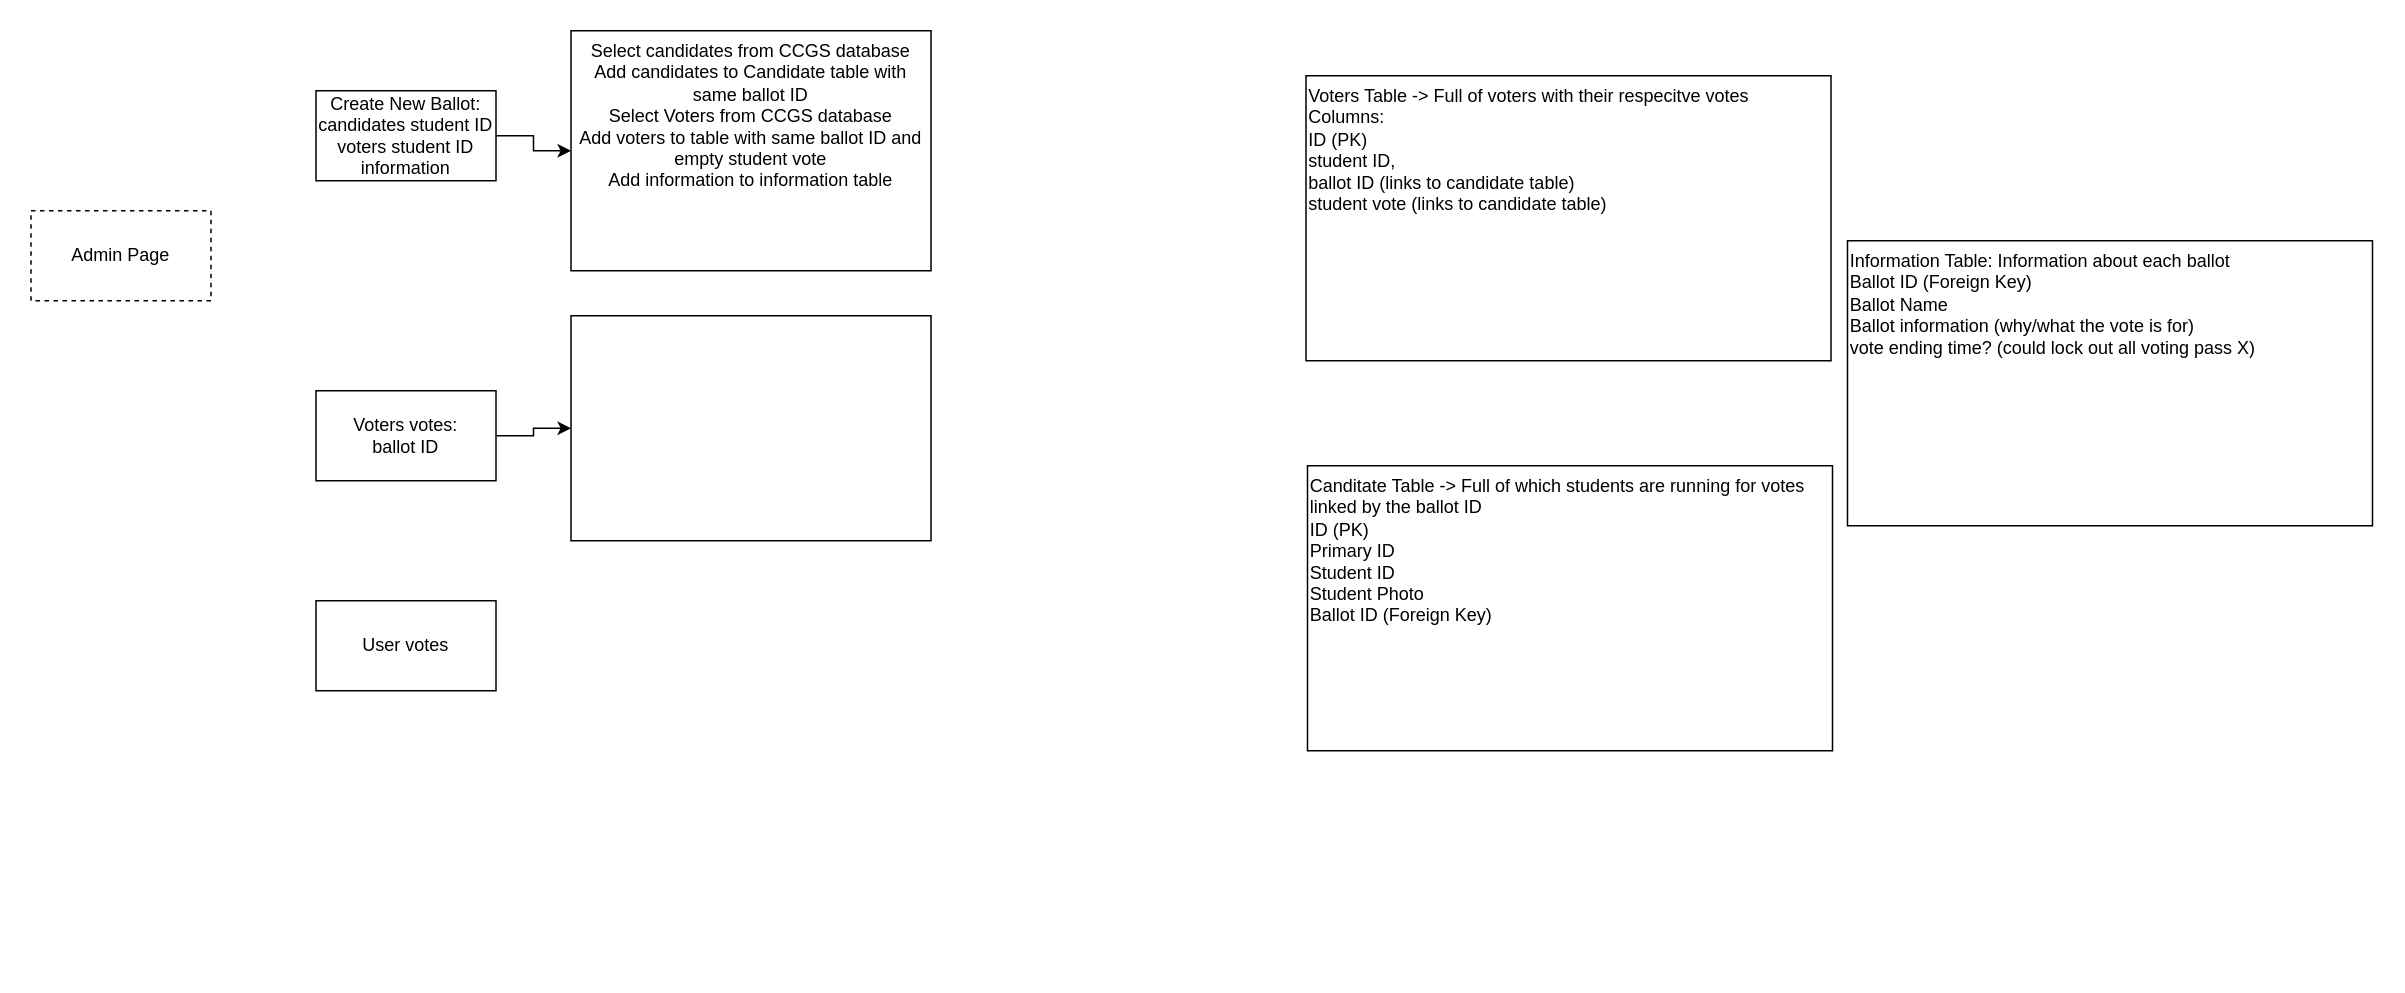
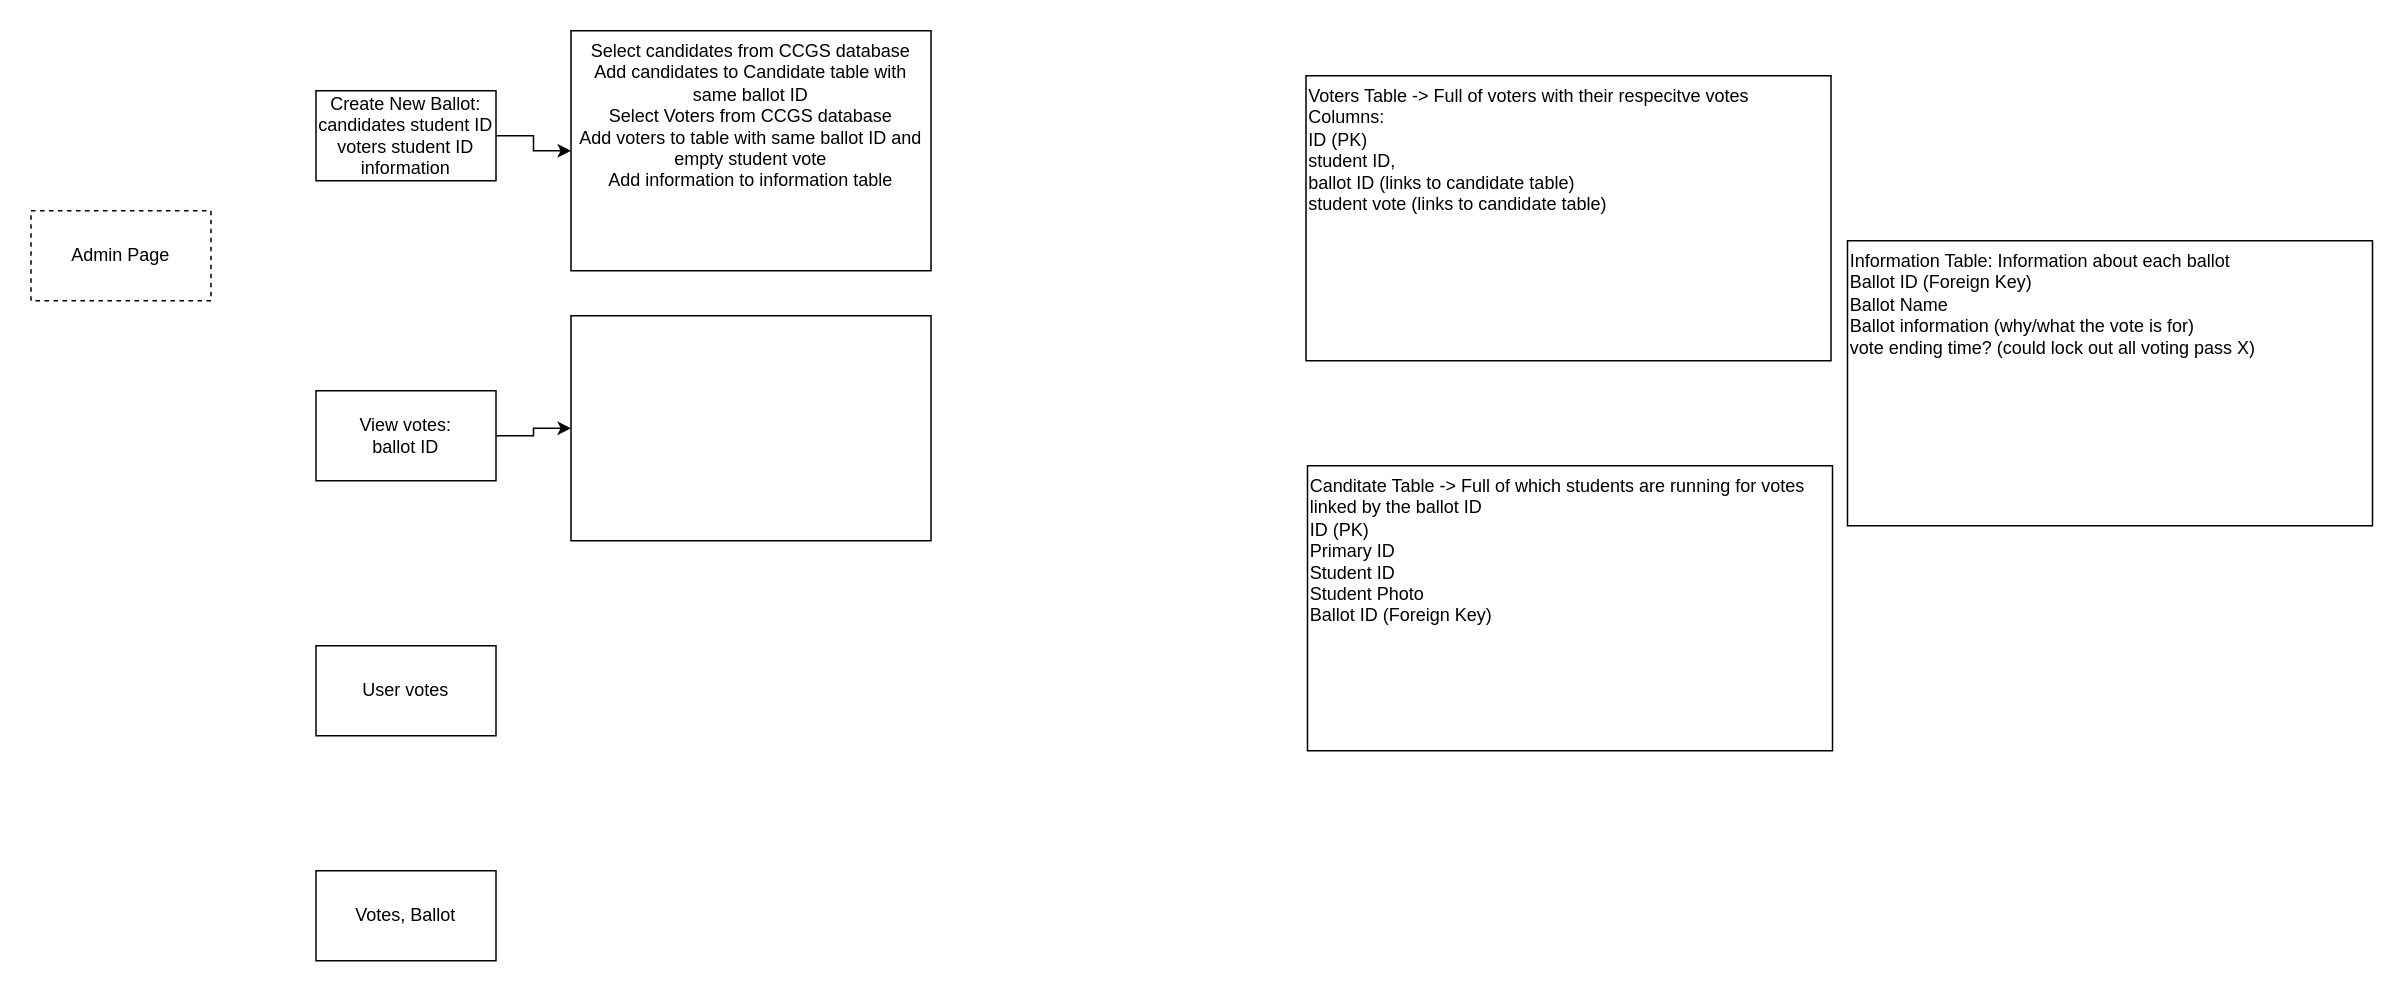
(406, 436) -> (406, 436)
(406, 646) -> (406, 691)
none -> (406, 916)
